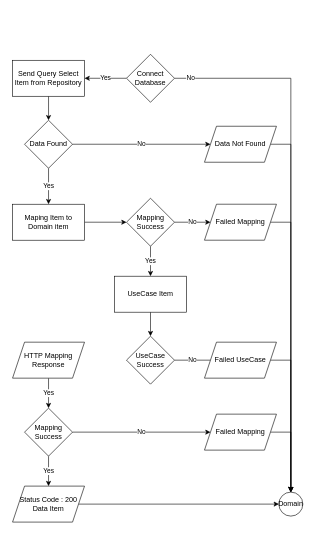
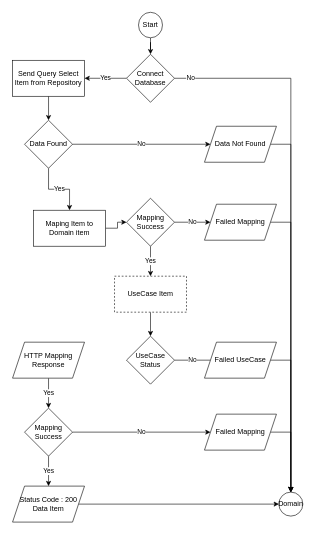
none -> (150, 25)
none -> (150, 49)
(48, 222) -> (69, 228)
(150, 294) -> (150, 294)
(150, 360) -> (150, 360)
